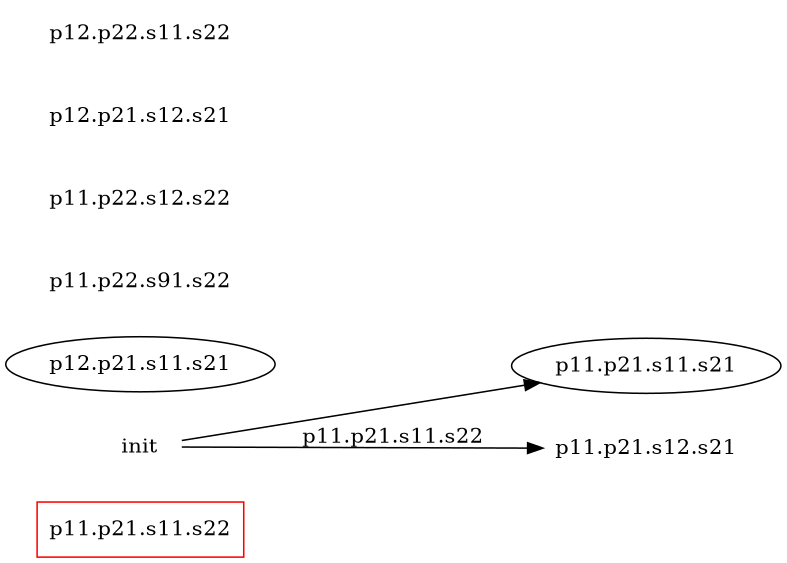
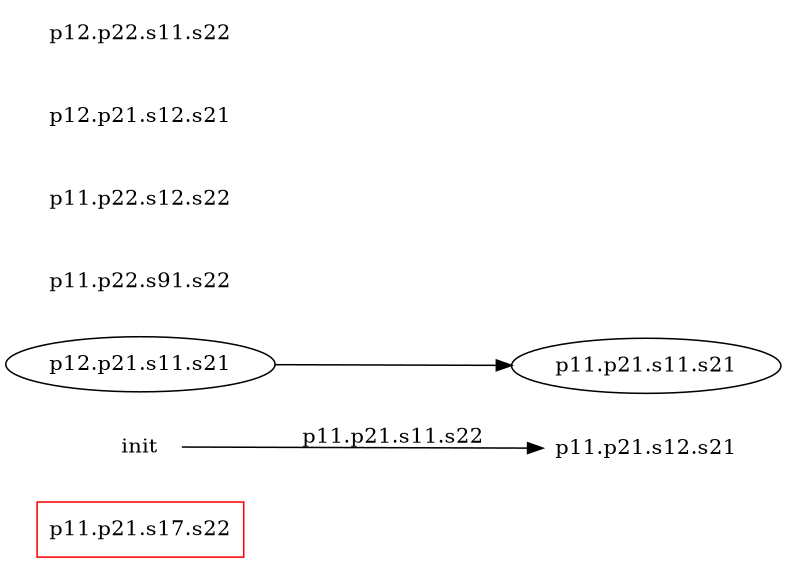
(353, 413) -> (385, 365)
(140, 530) -> (140, 530)
